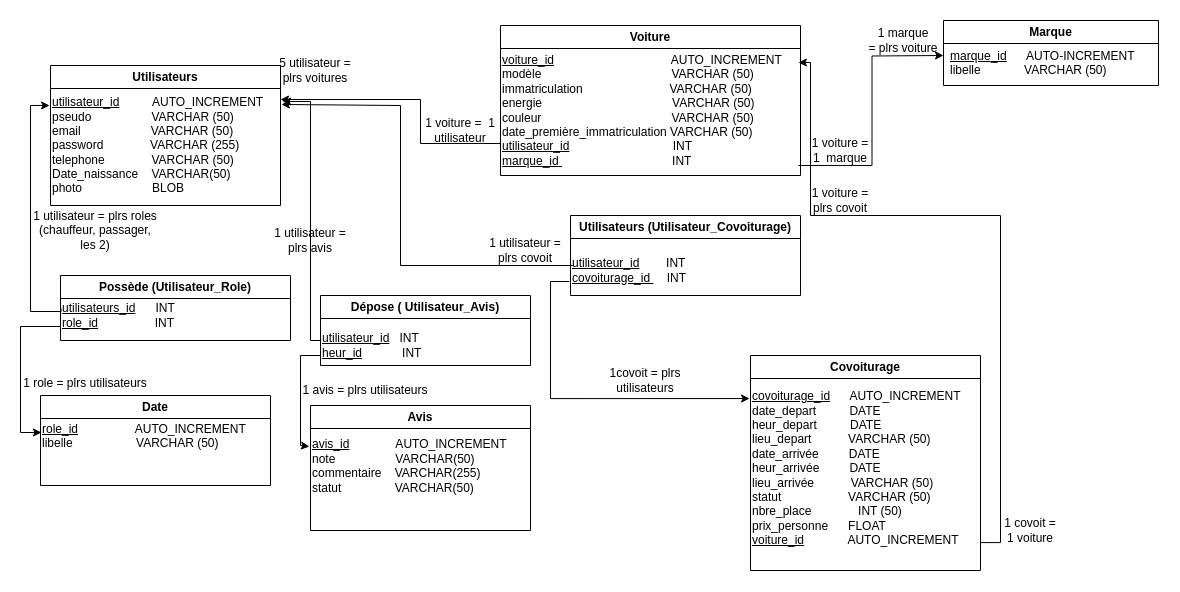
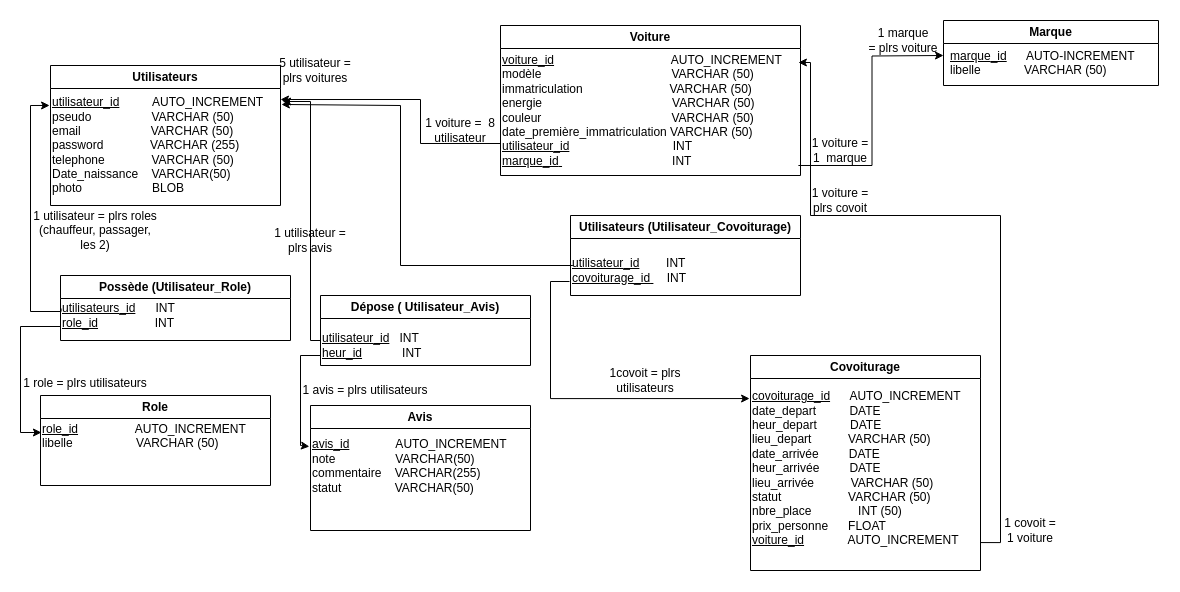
(461, 131) -> (461, 131)
(526, 251) -> none
(156, 408) -> (156, 408)
